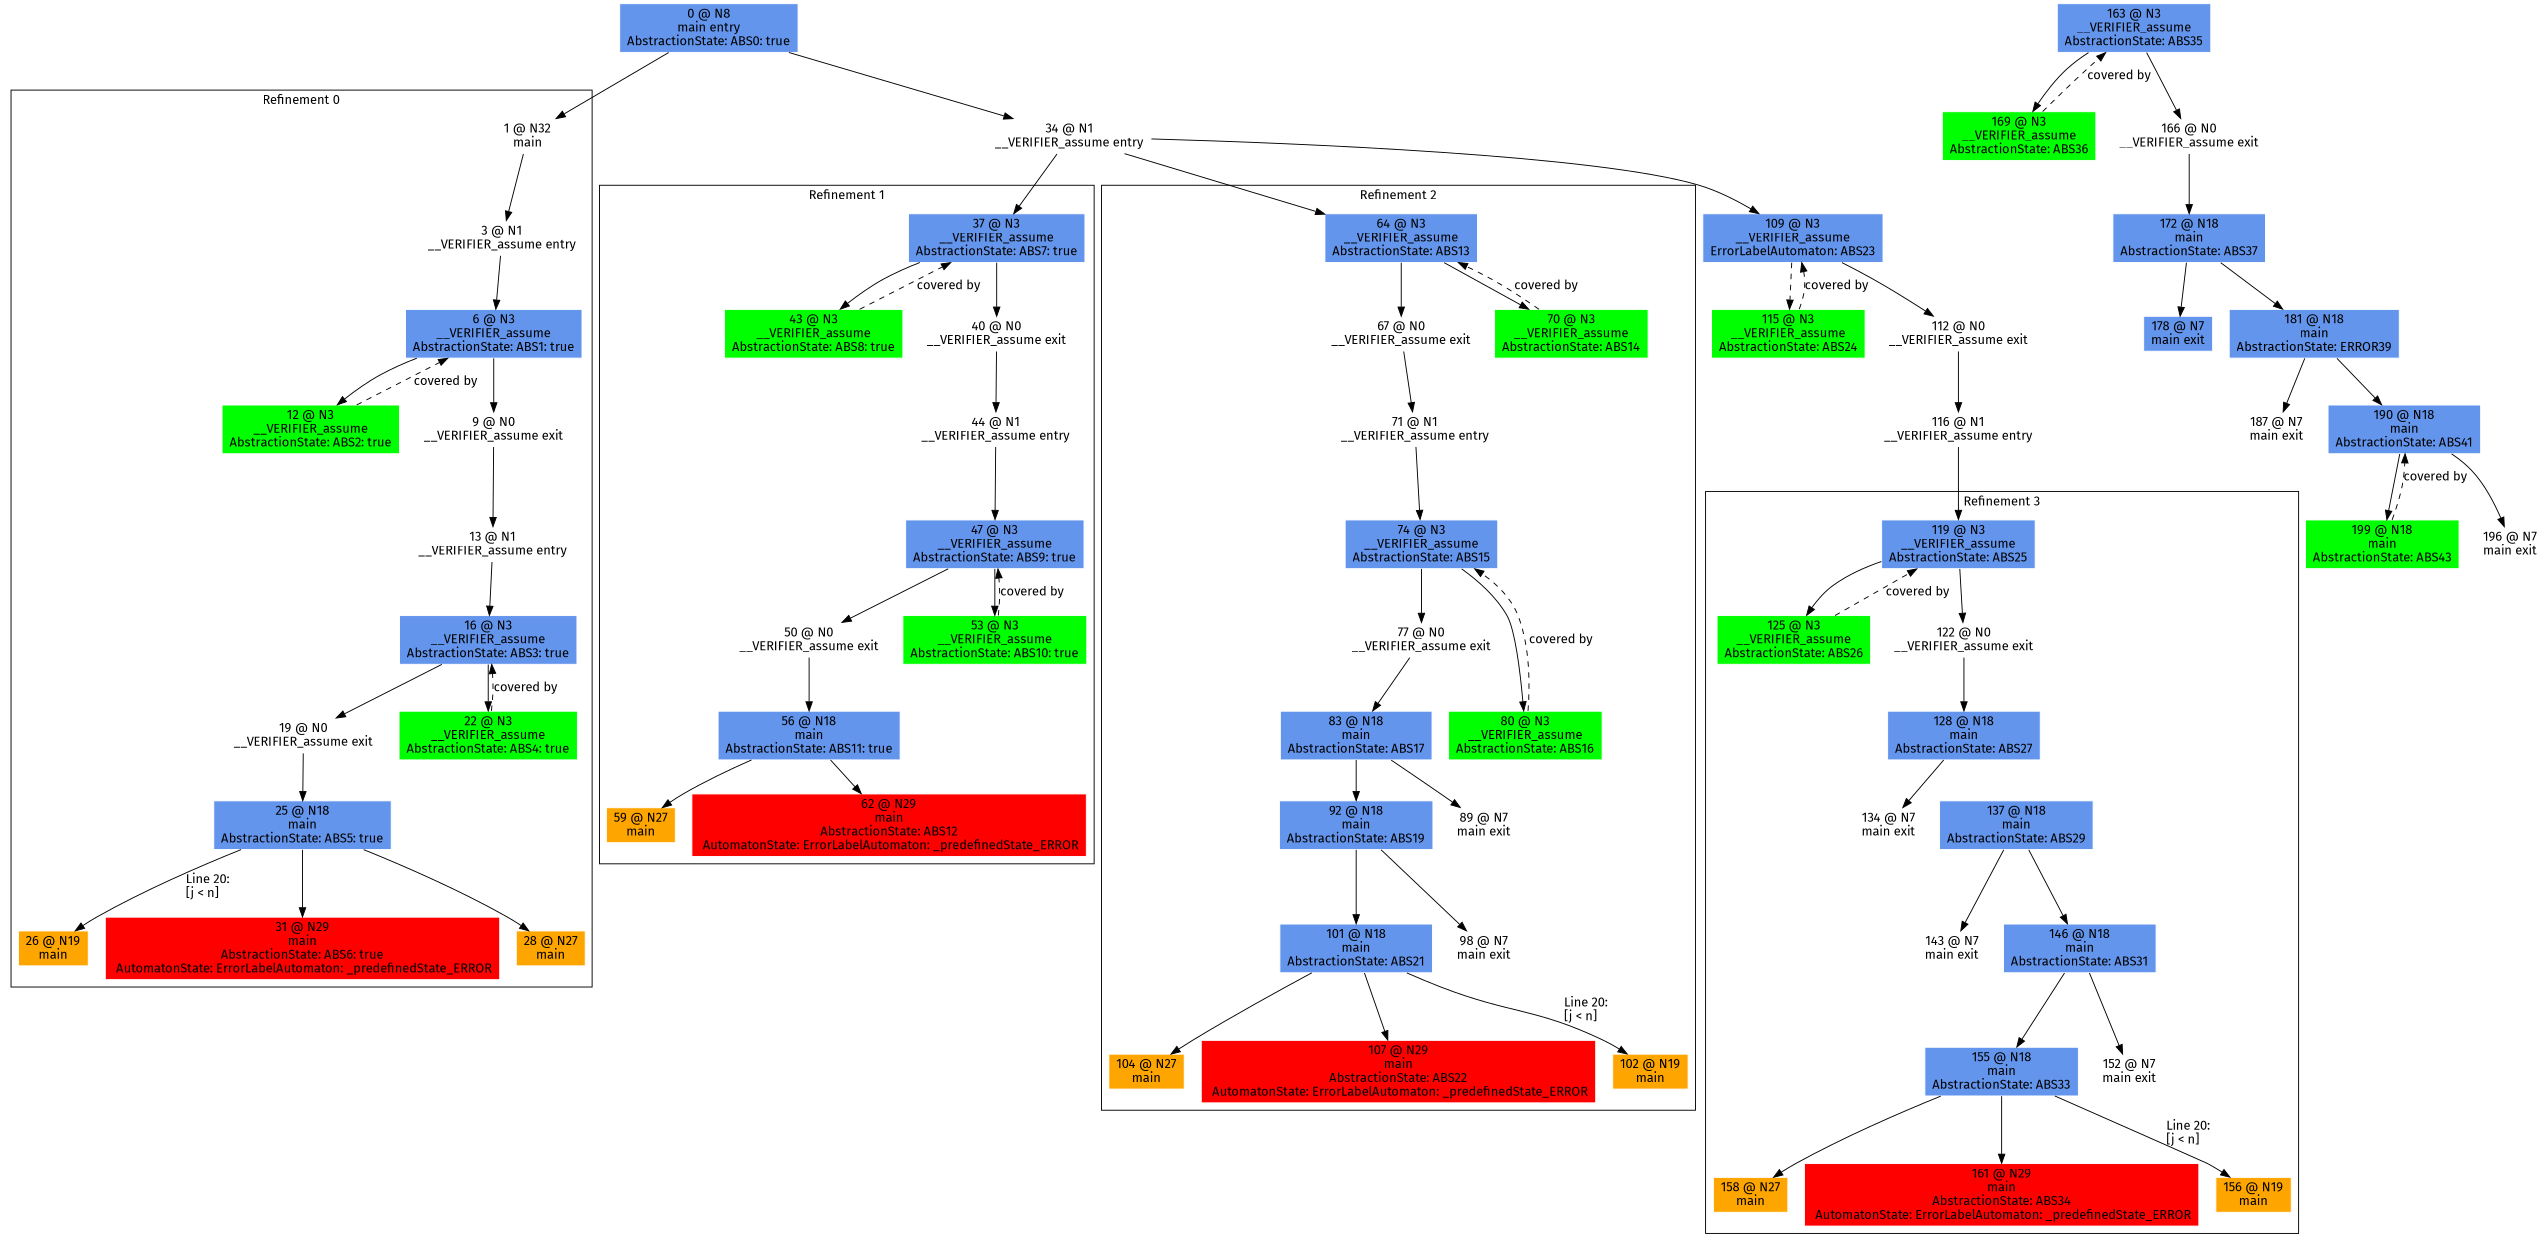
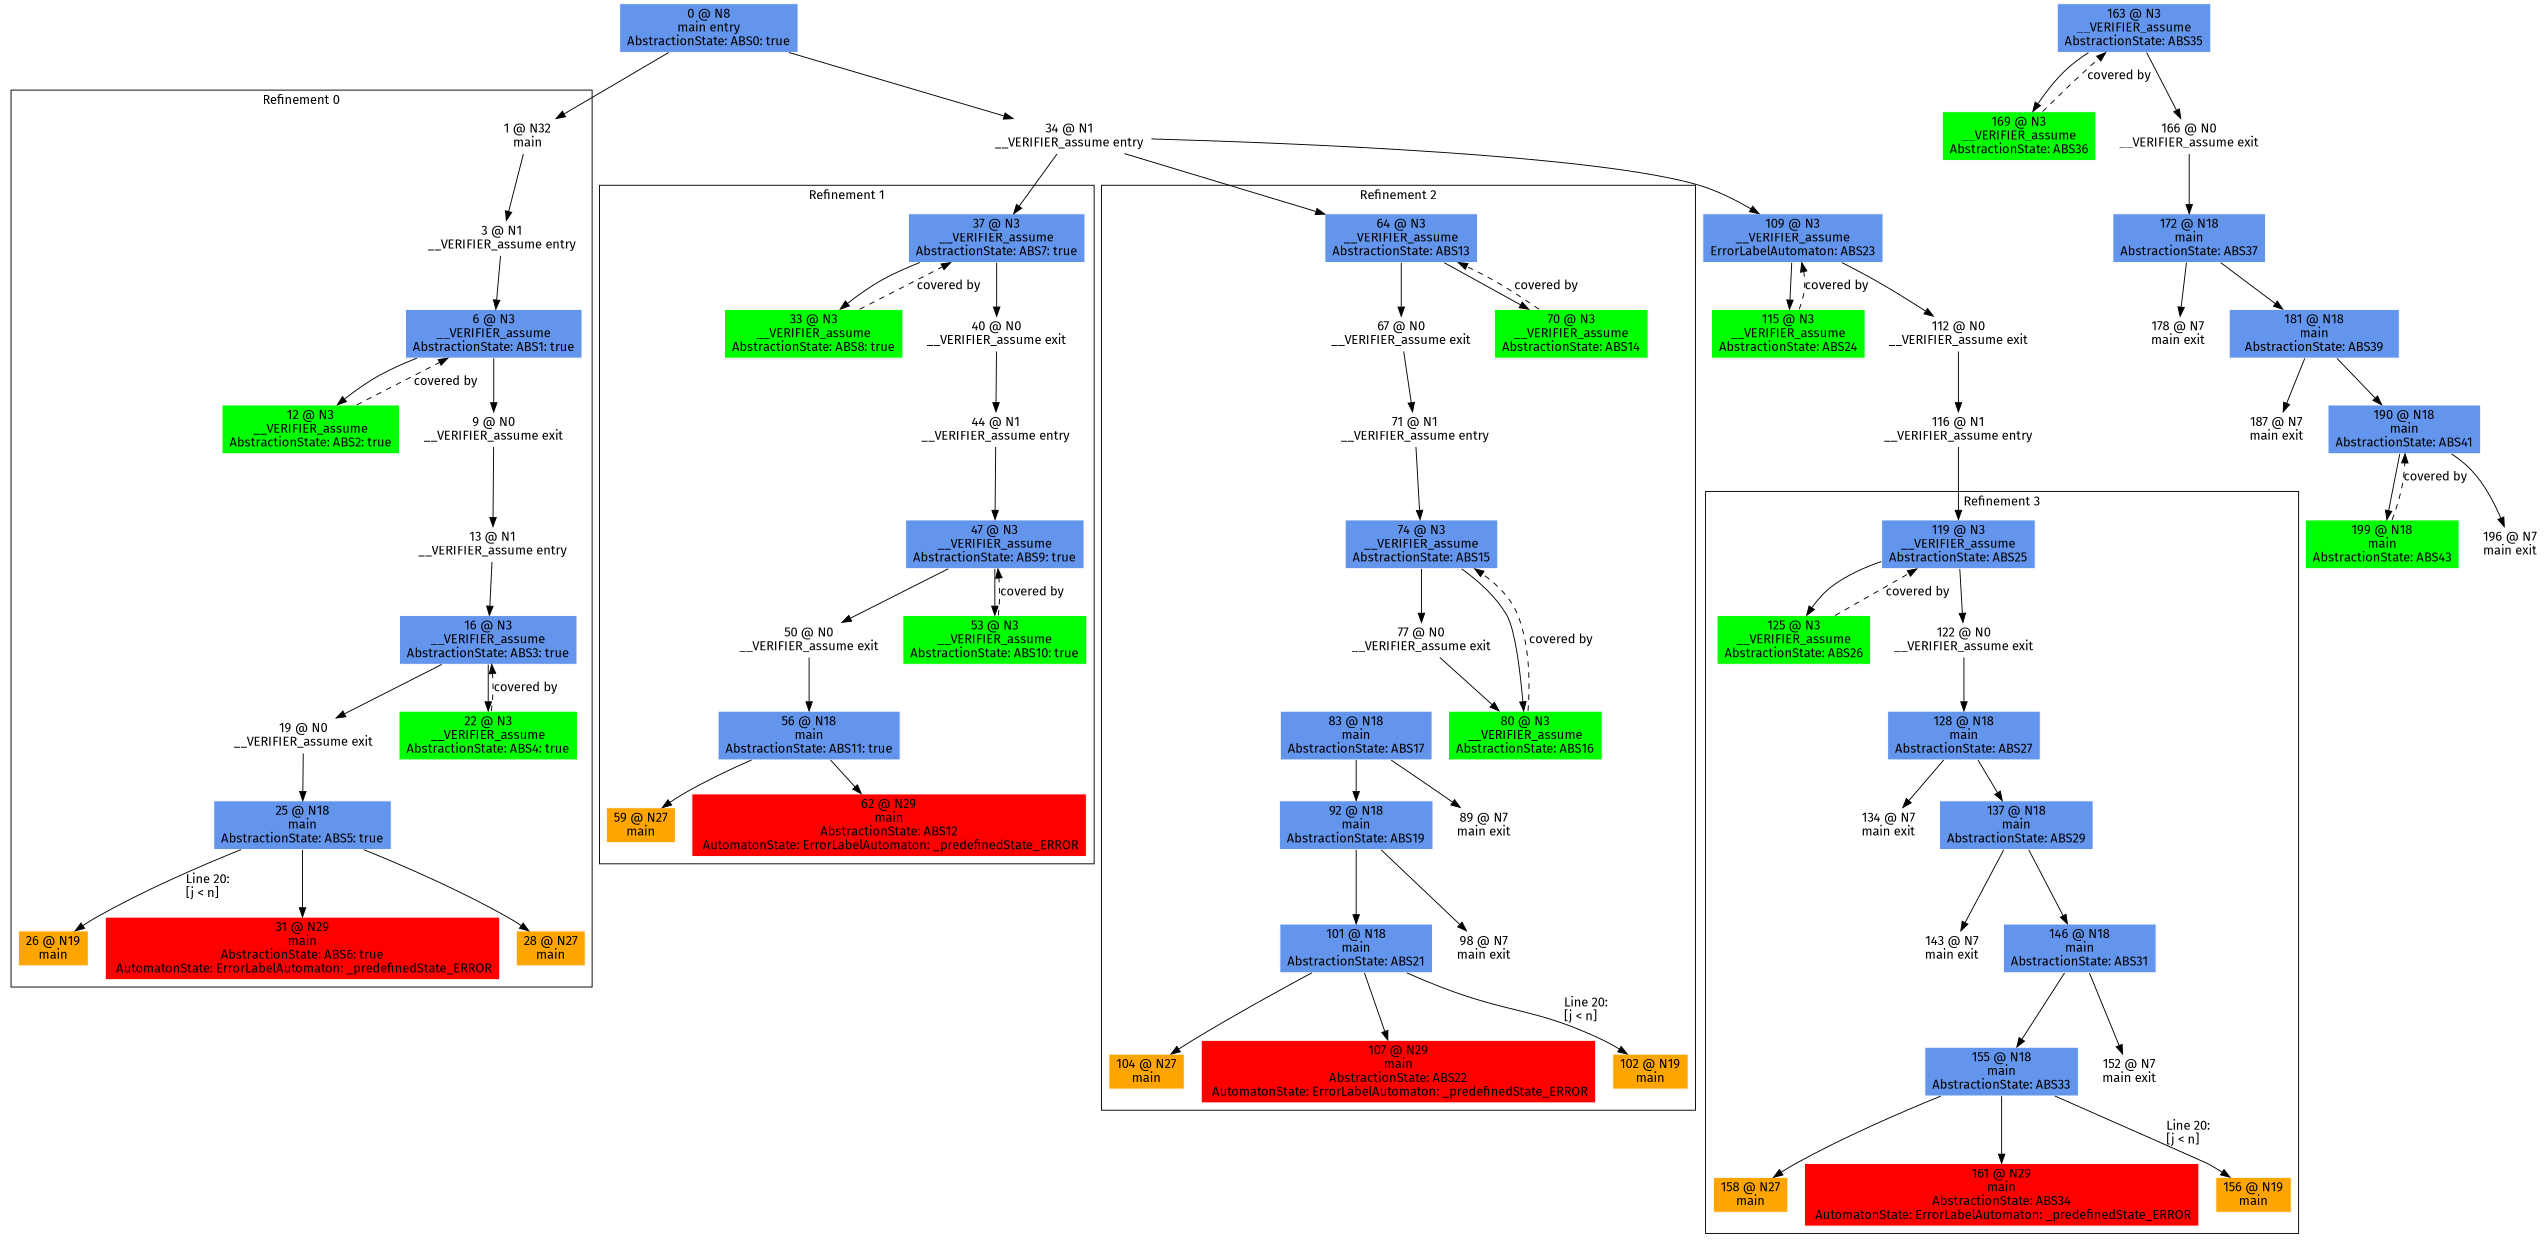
(1791, 281) -> (1791, 281)
(814, 334) -> (814, 334)
(2178, 334) -> (2178, 334)
(2314, 334) -> (2314, 334)
(1394, 680) -> (1466, 681)
none -> (1988, 776)
